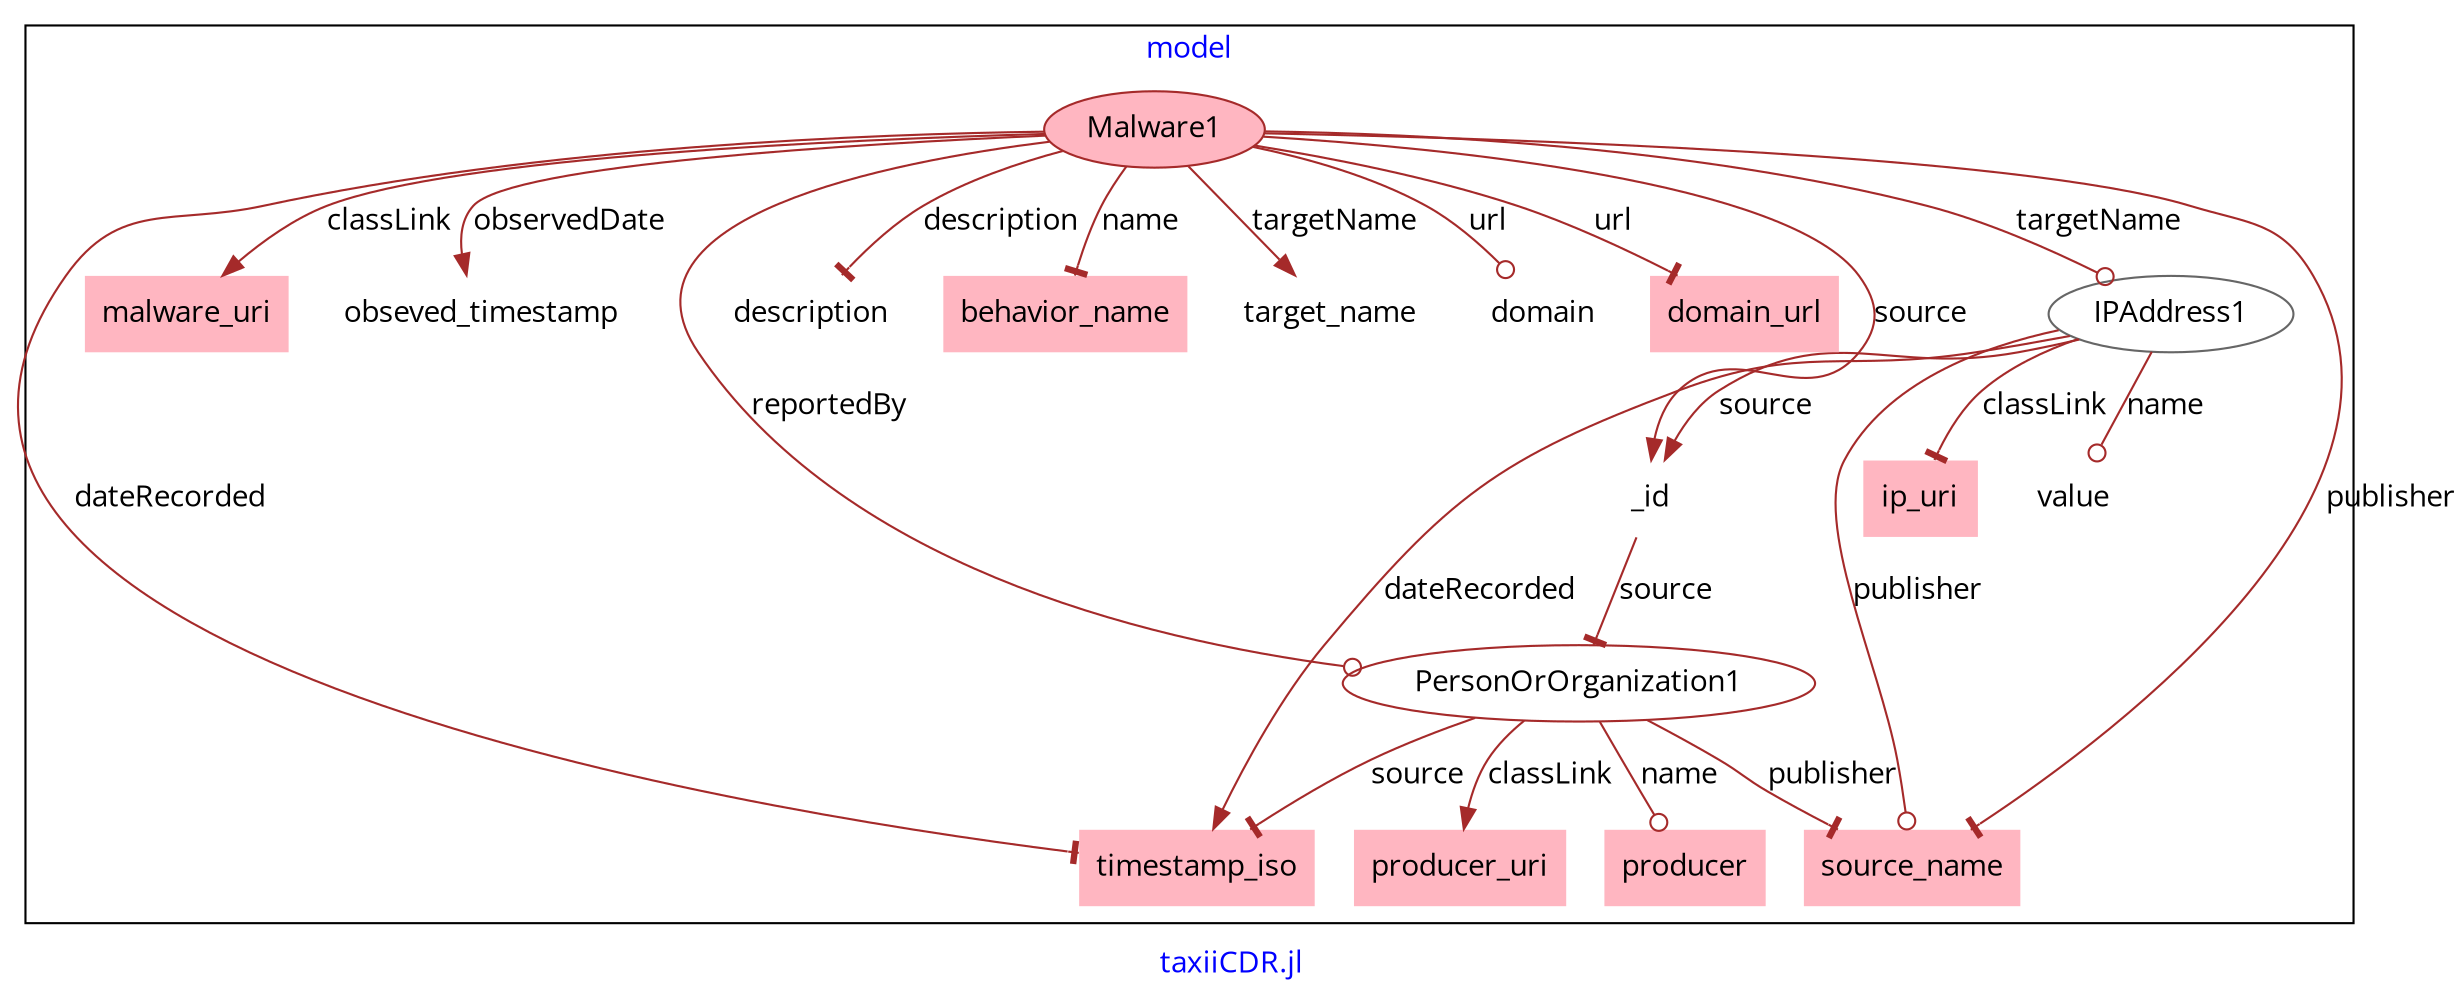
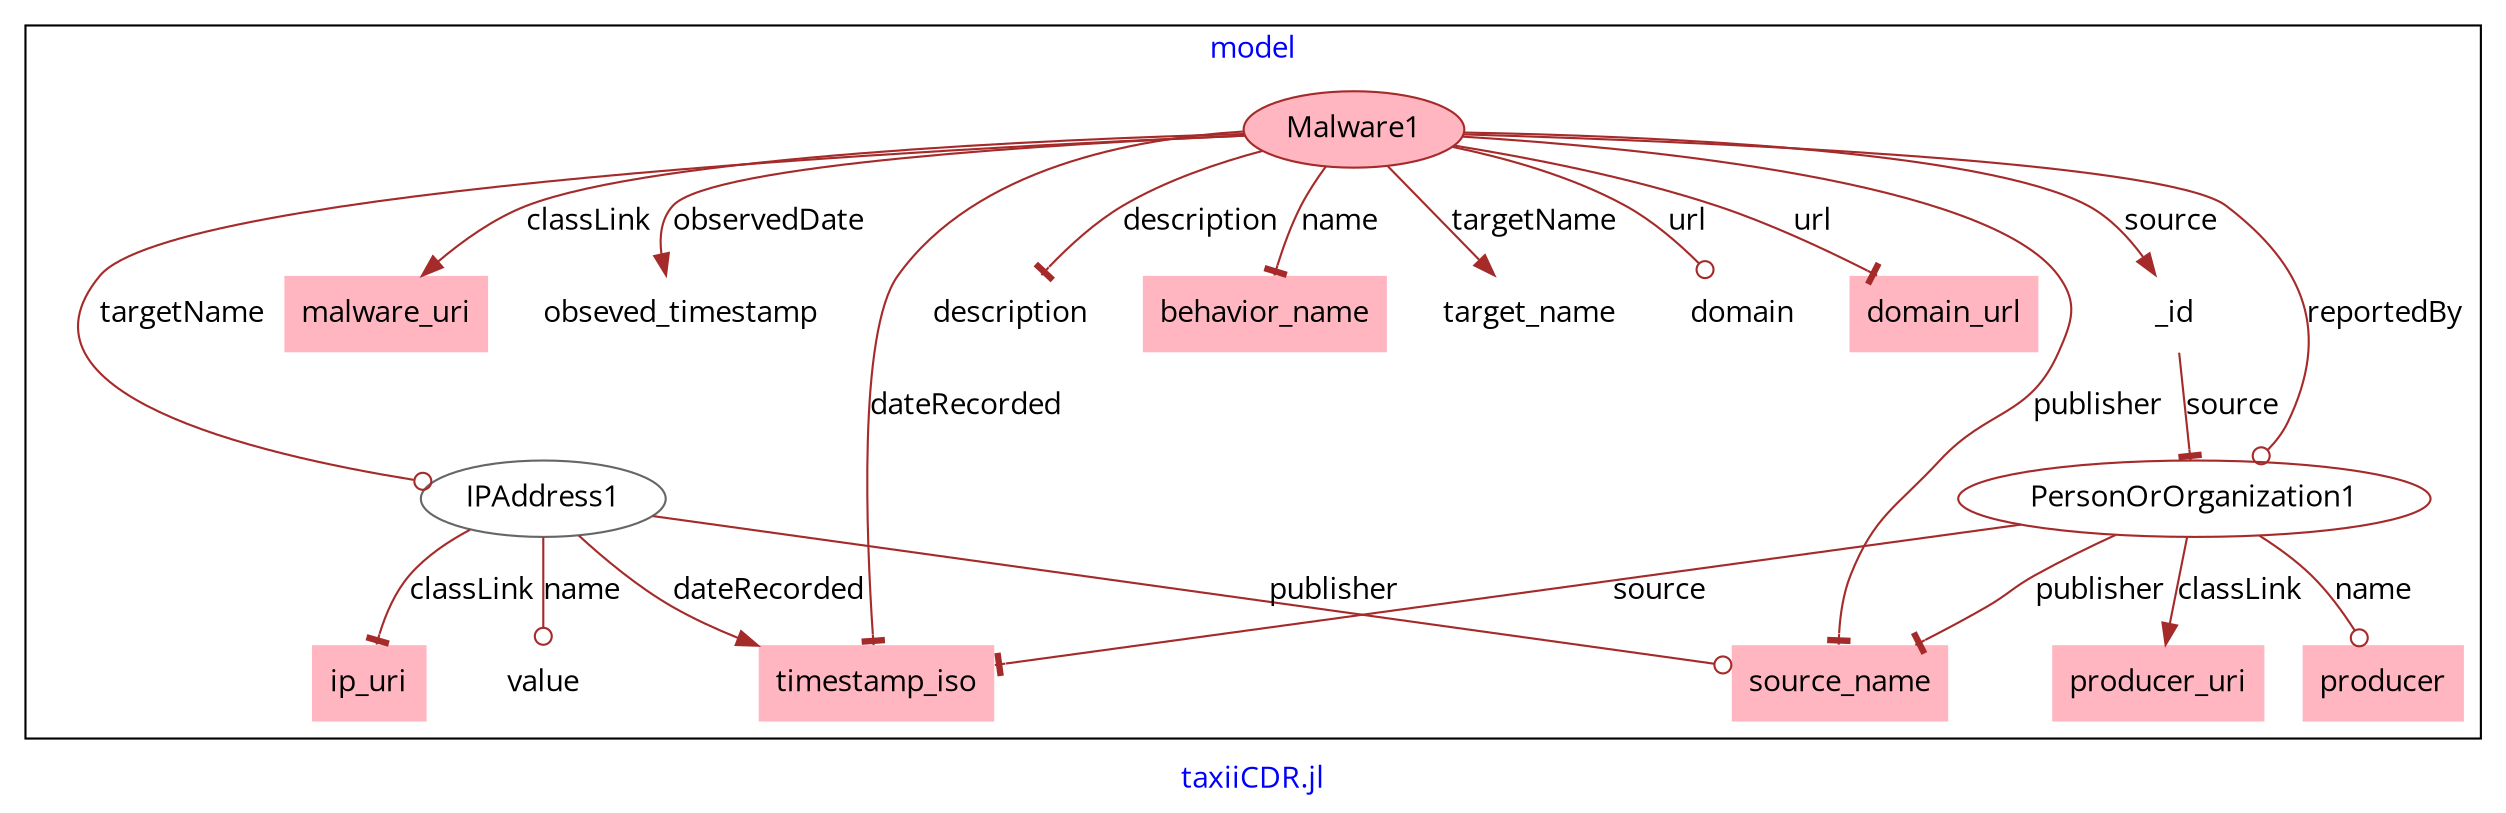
(1862, 354) -> none
